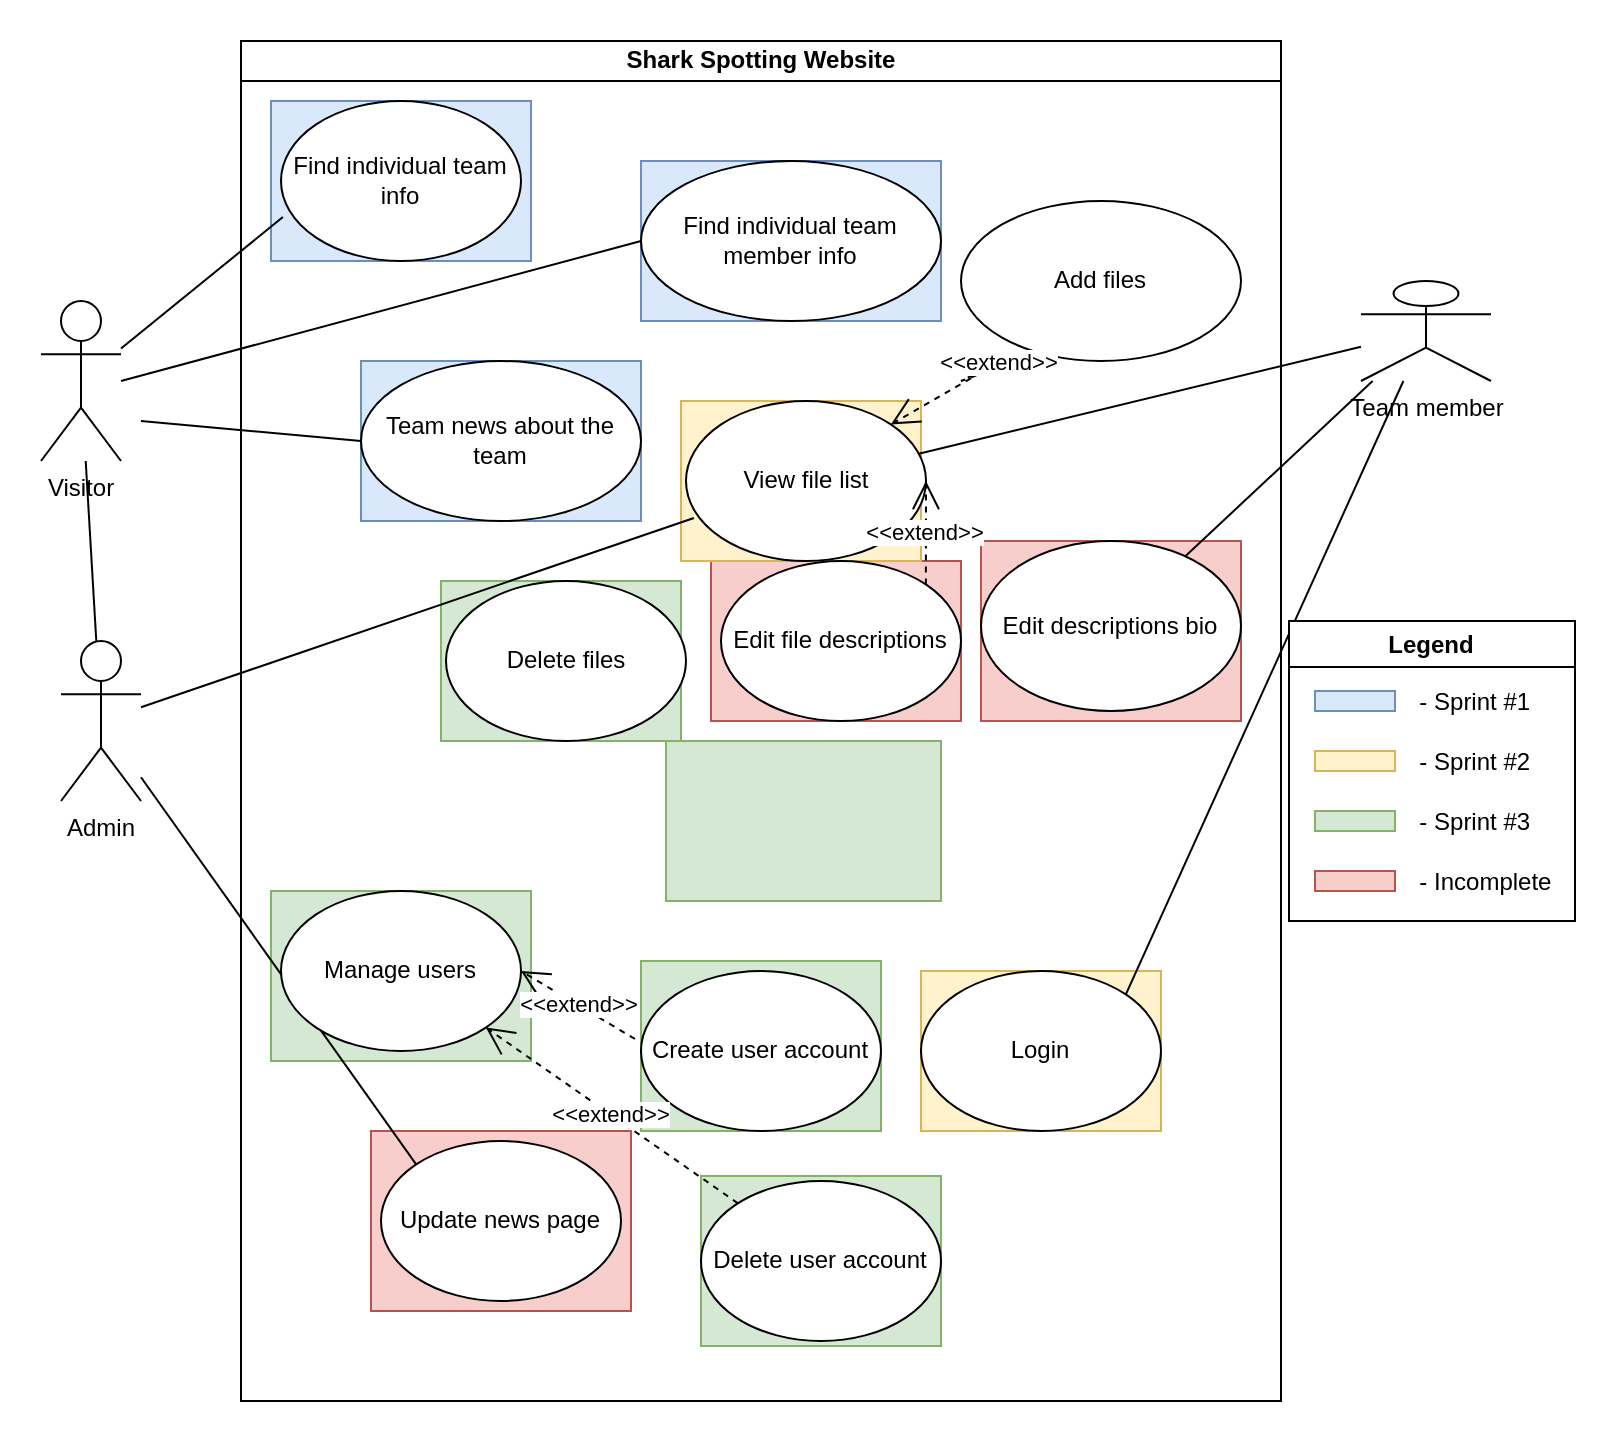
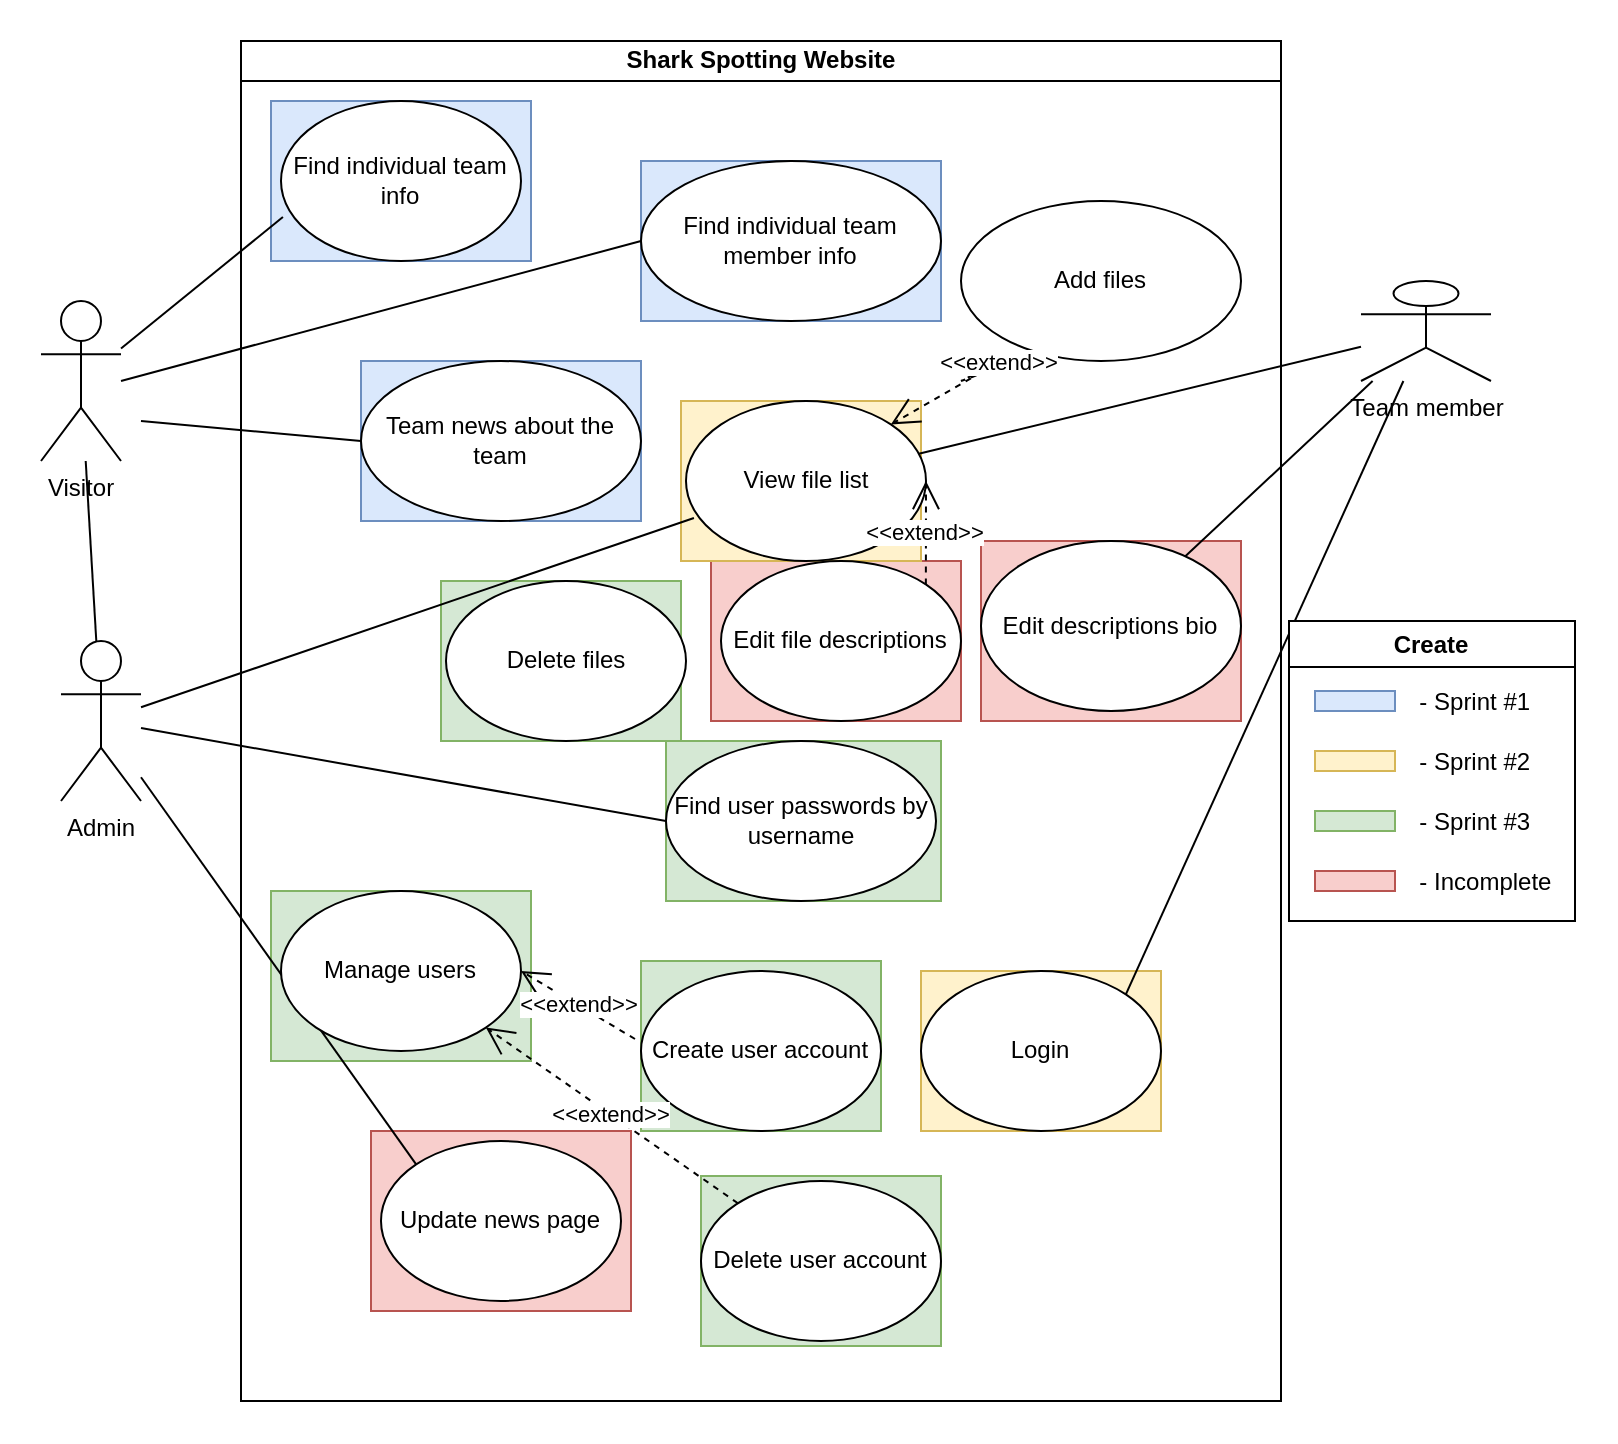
(1431, 645) -> (1431, 645)
none -> (455, 784)
none -> (801, 821)
